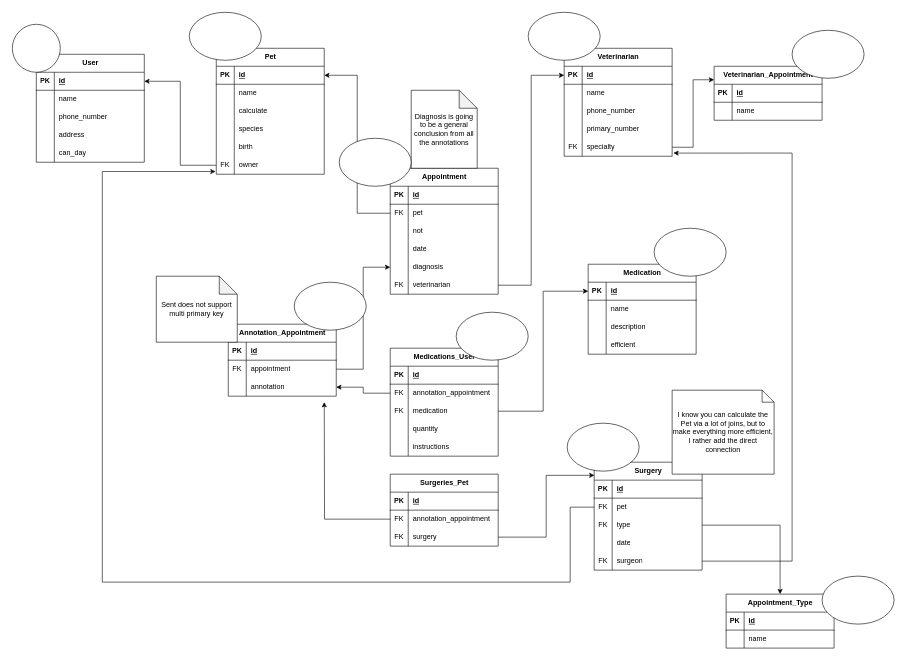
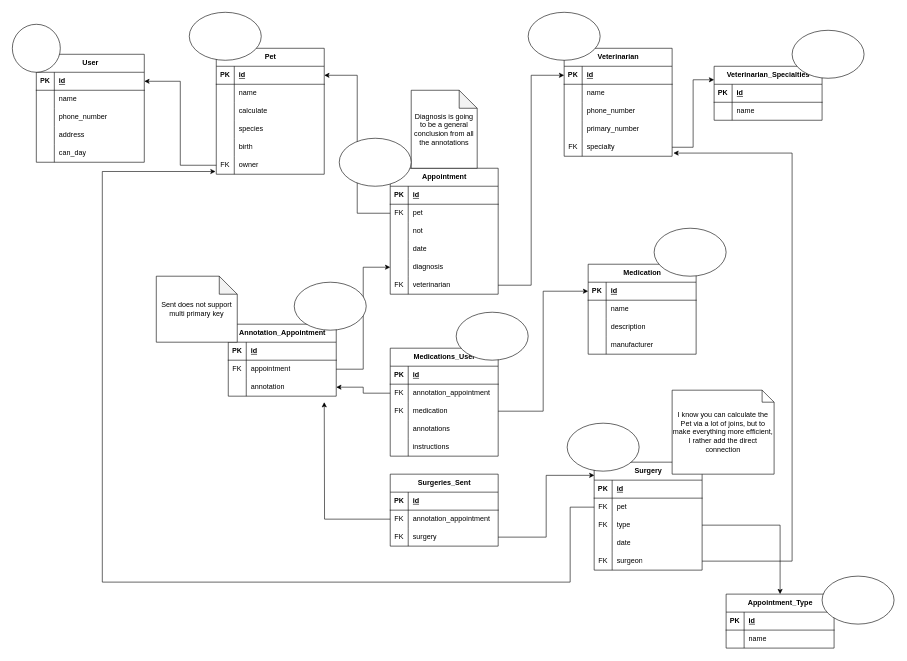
(769, 75) -> (769, 75)
(627, 345) -> (635, 345)
(428, 429) -> (434, 429)
(445, 483) -> (445, 483)
